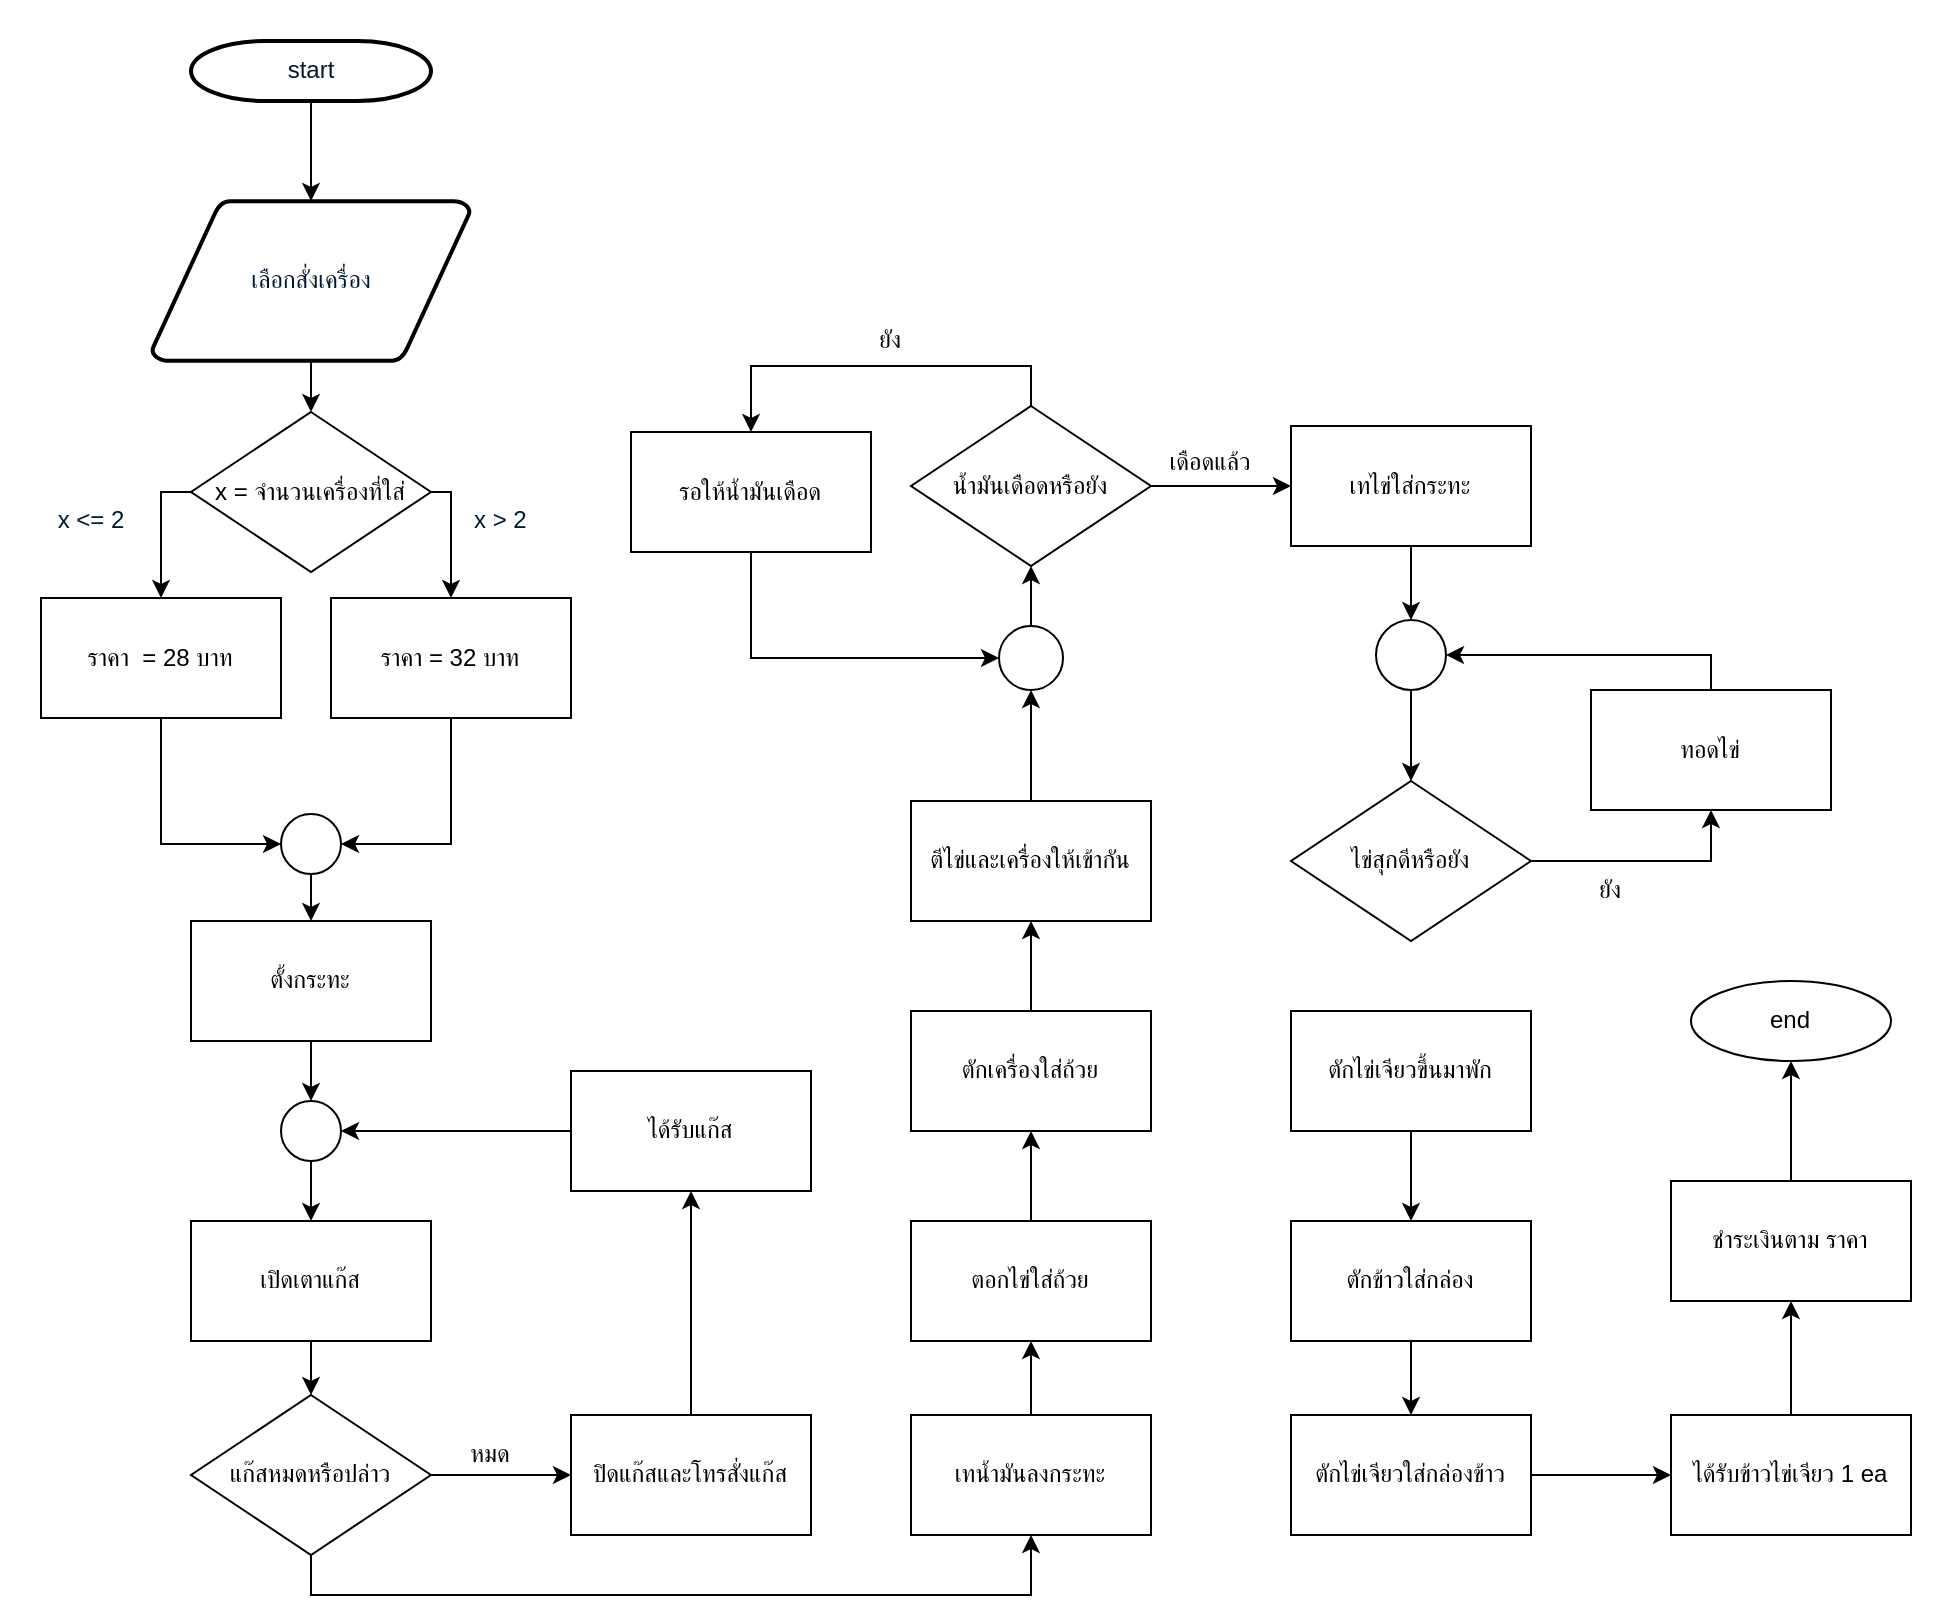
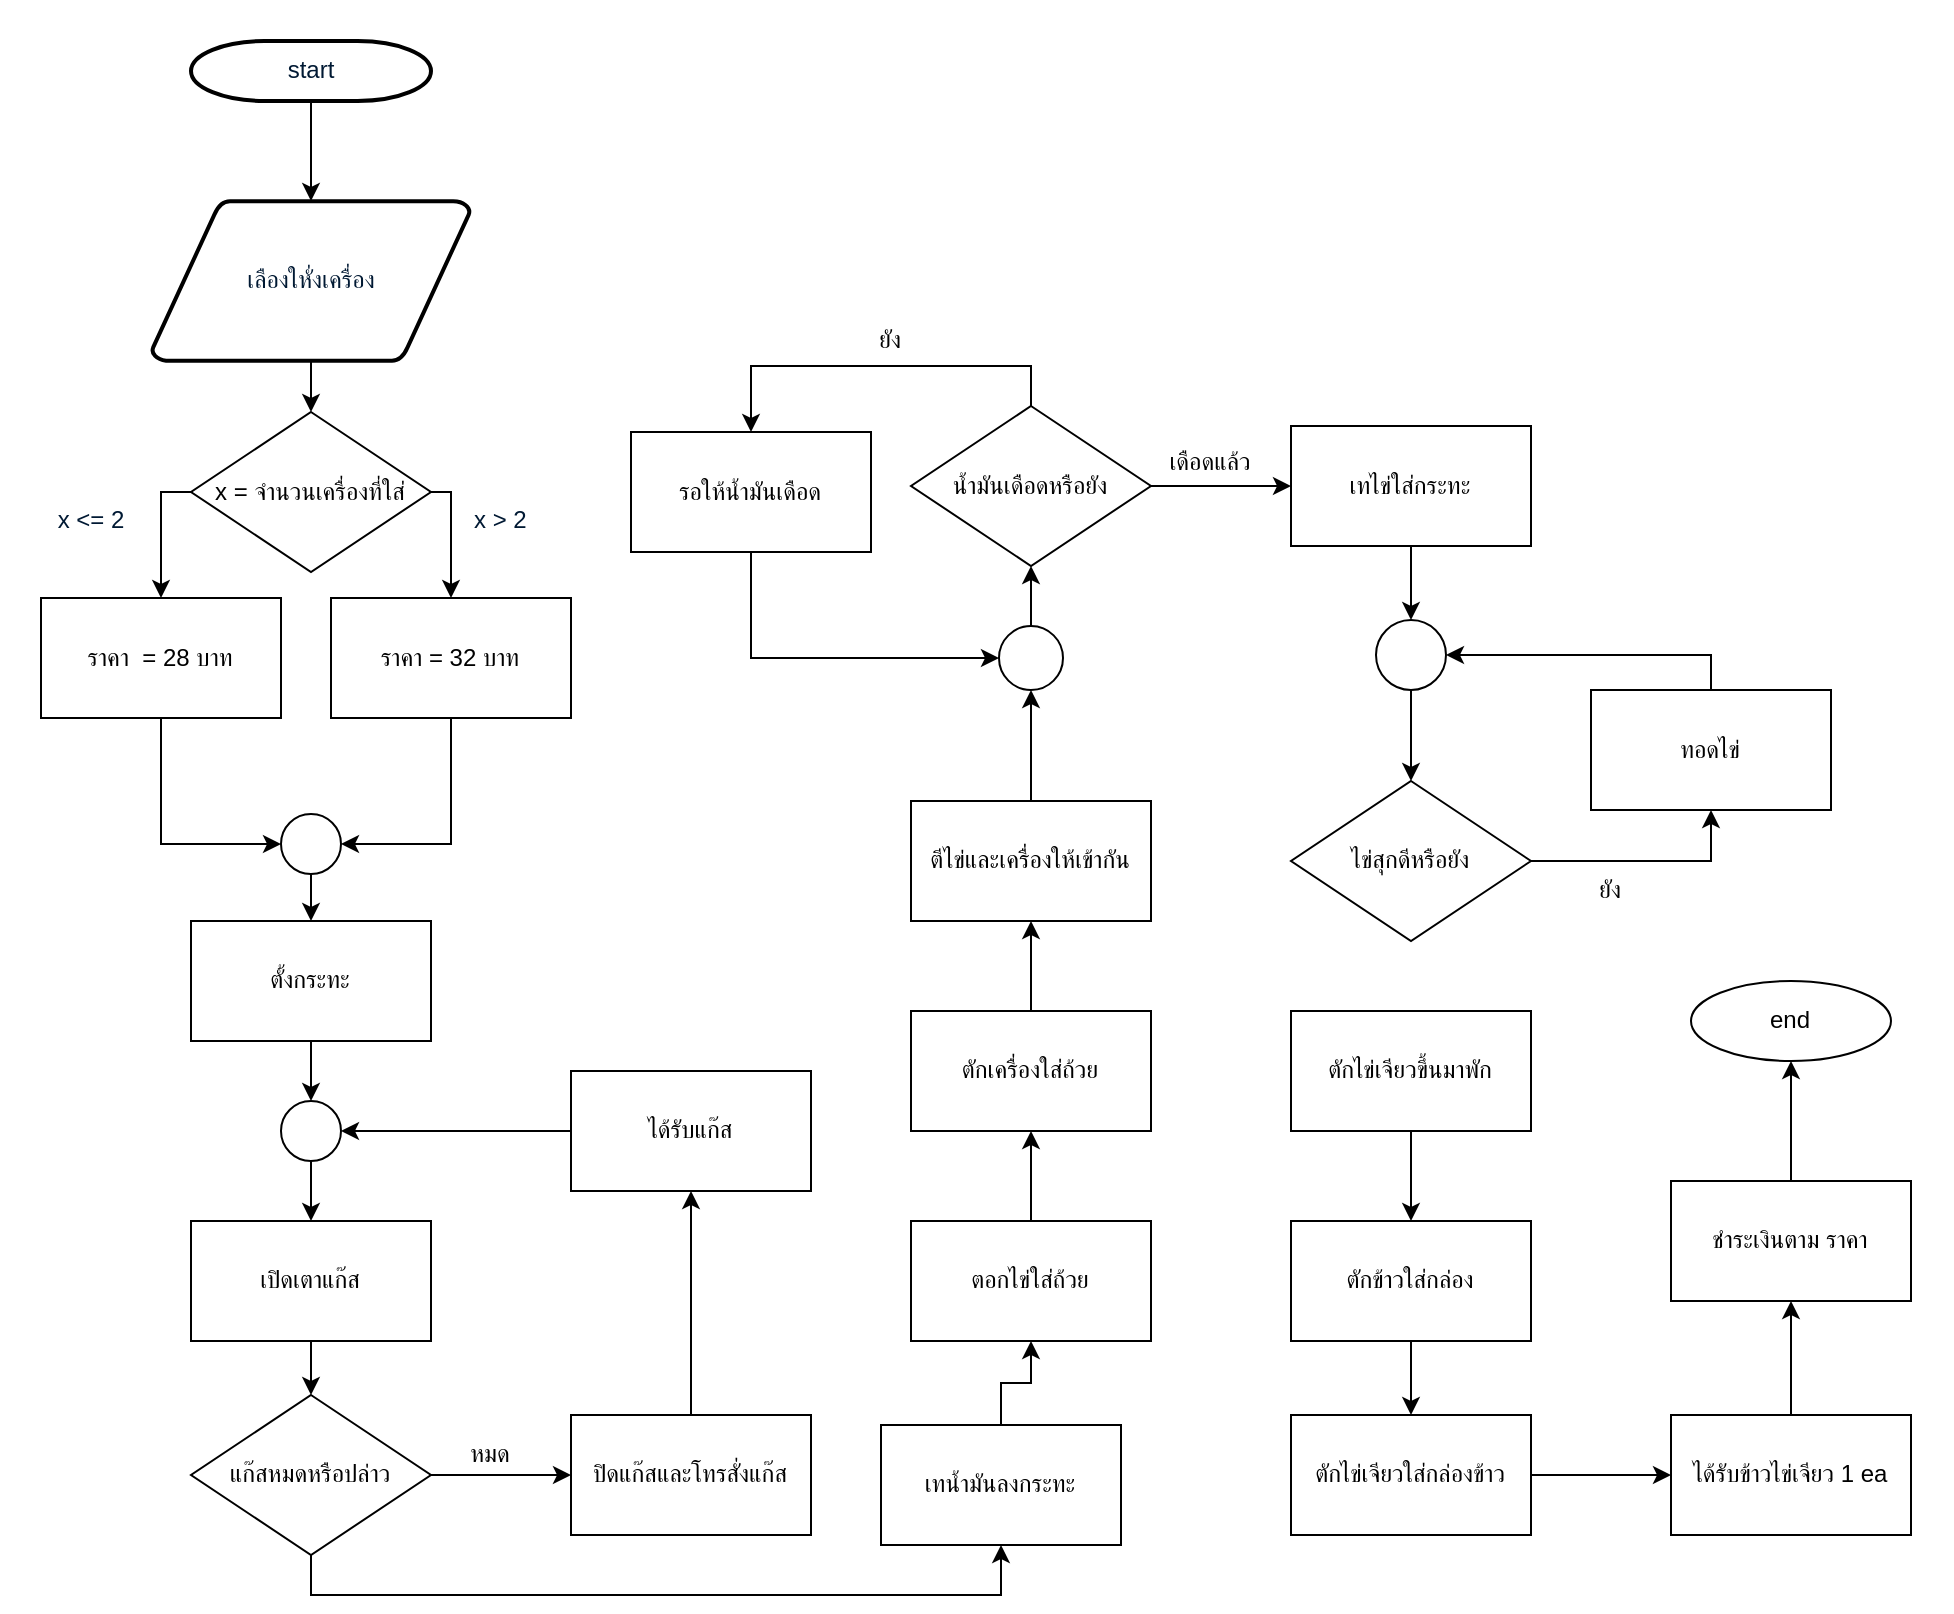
(312, 281) -> (312, 281)
(1031, 1475) -> (1001, 1485)
